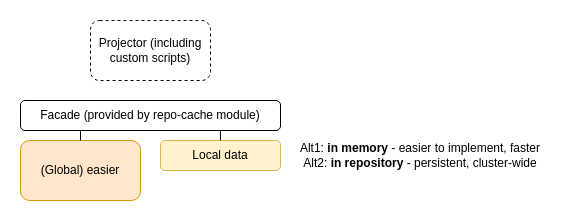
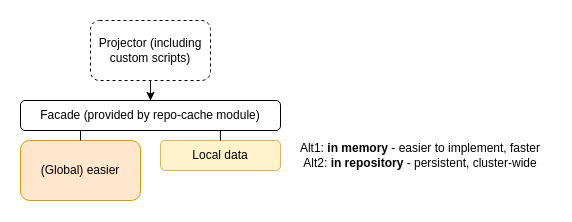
none -> (151, 95)
